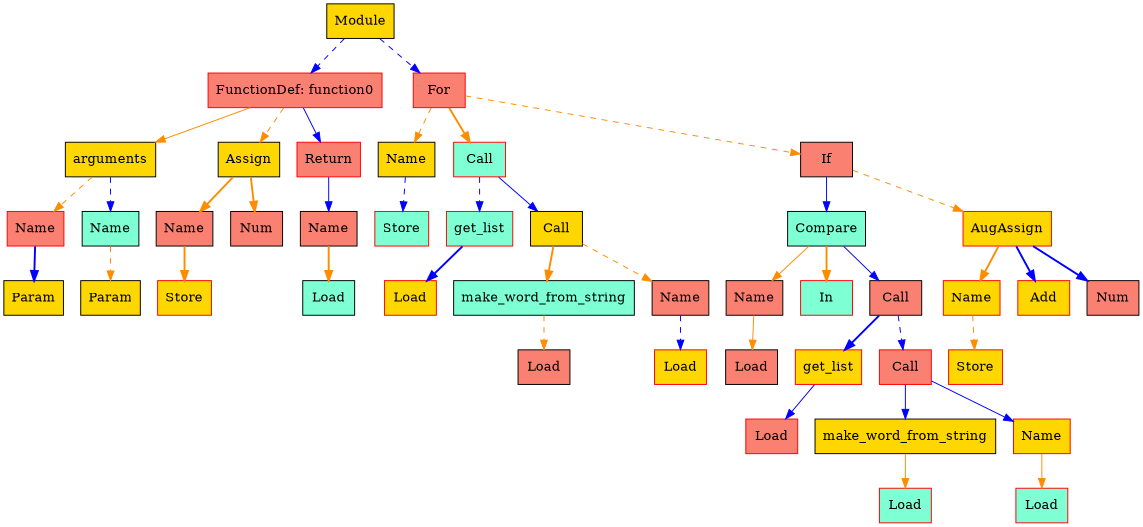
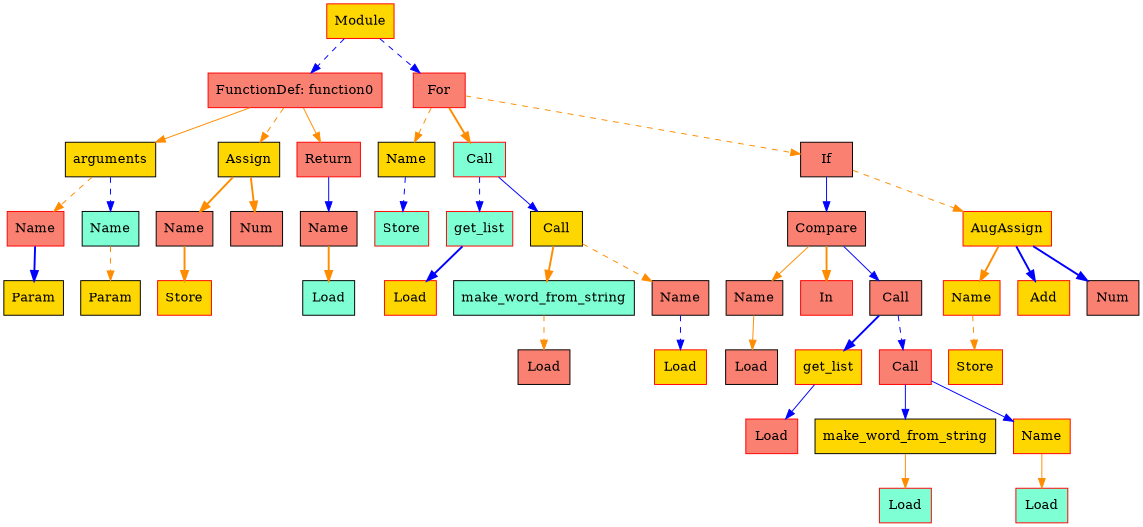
(360, 21) -> (360, 21)
(310, 121) -> (310, 121)
(827, 229) -> (827, 229)
(827, 298) -> (827, 298)
